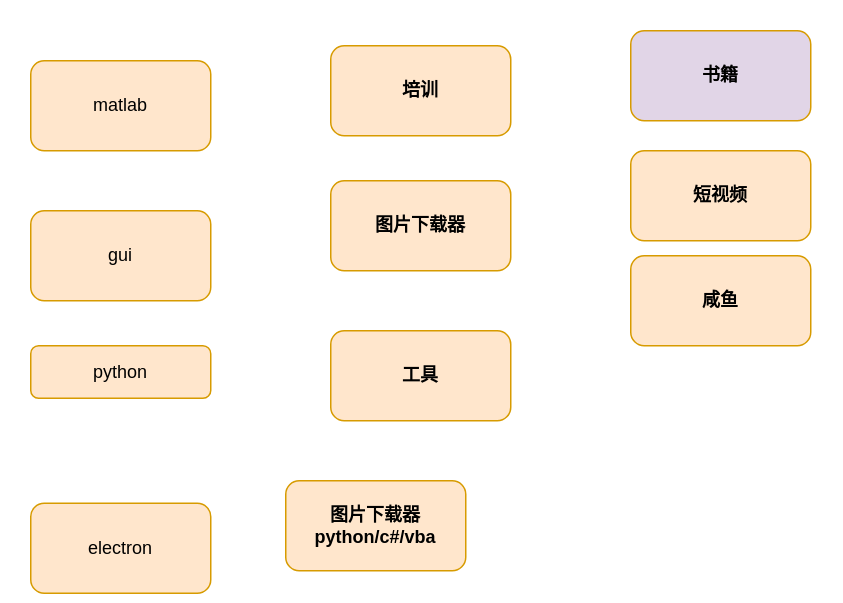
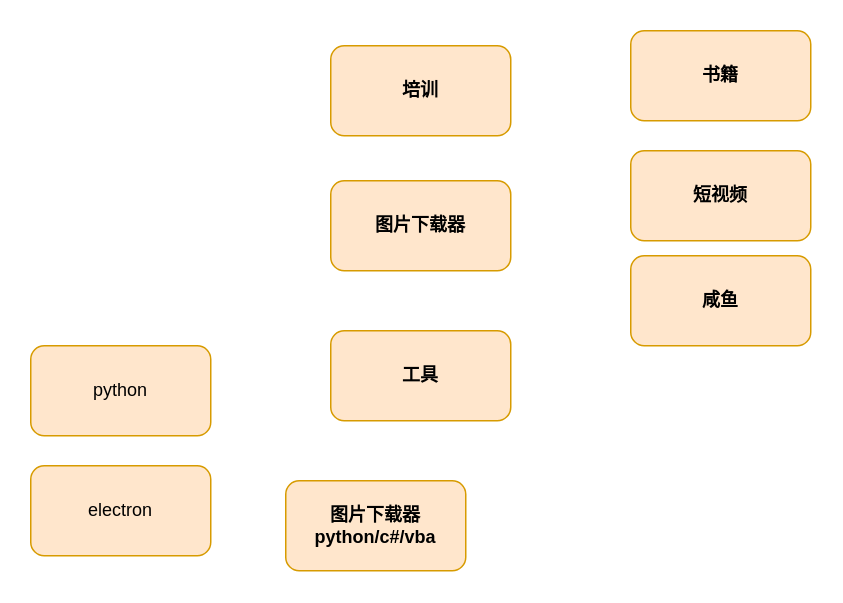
(721, 76) -> (721, 76)
(121, 106) -> none
(121, 256) -> none
(121, 372) -> (121, 391)
(121, 548) -> (121, 511)
